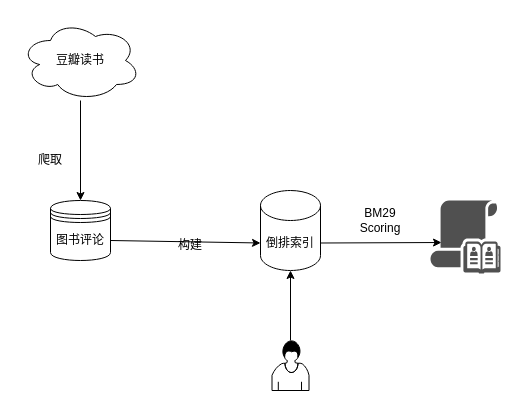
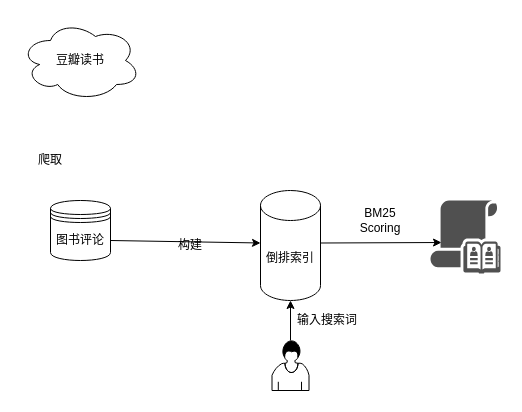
(81, 147) -> none
(381, 221) -> (381, 221)
(291, 231) -> (291, 246)
none -> (328, 321)
